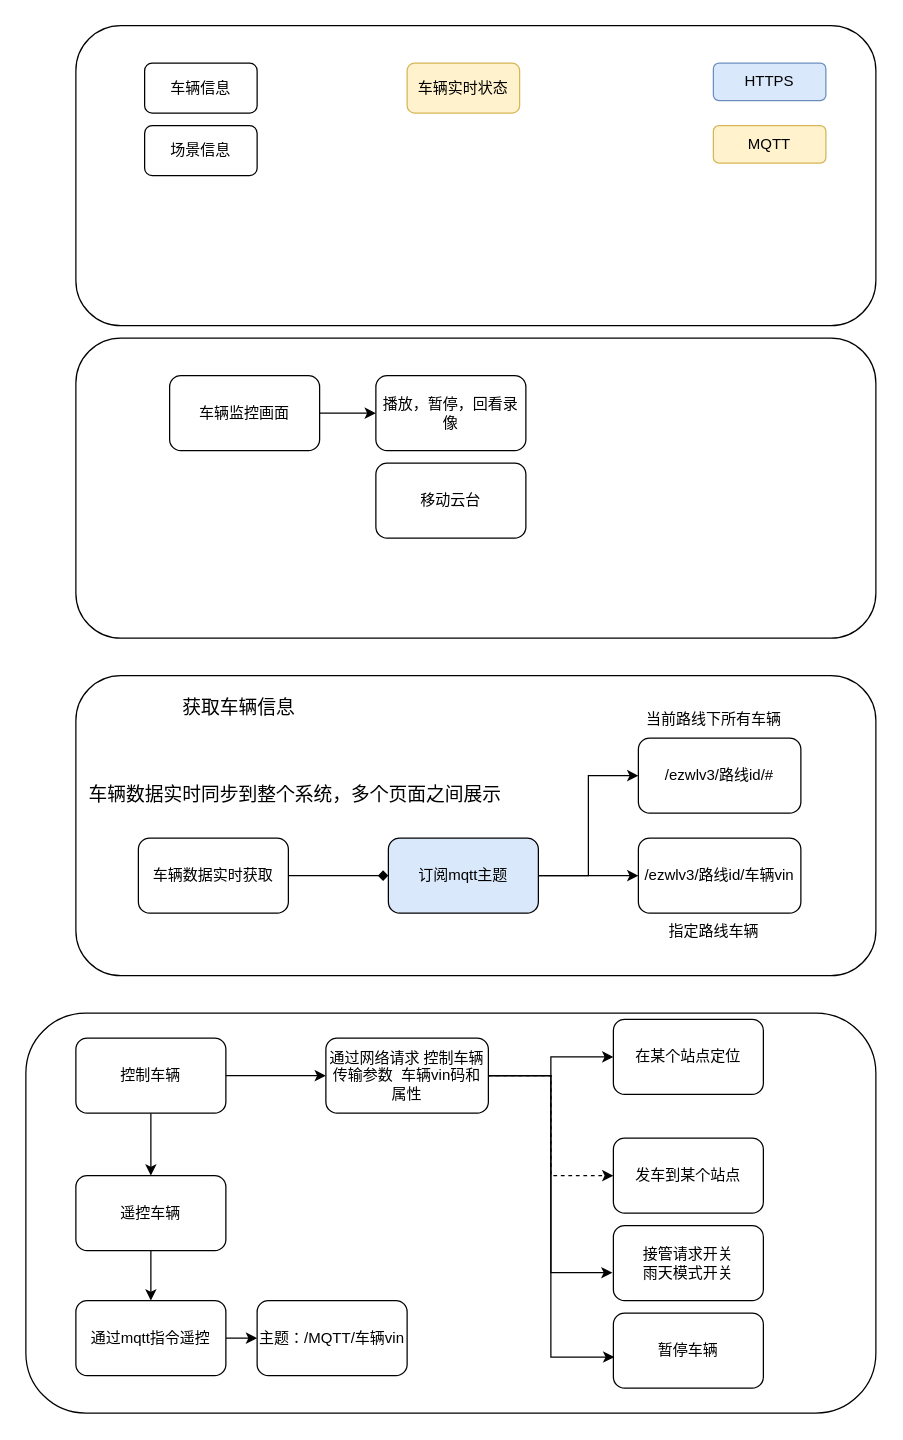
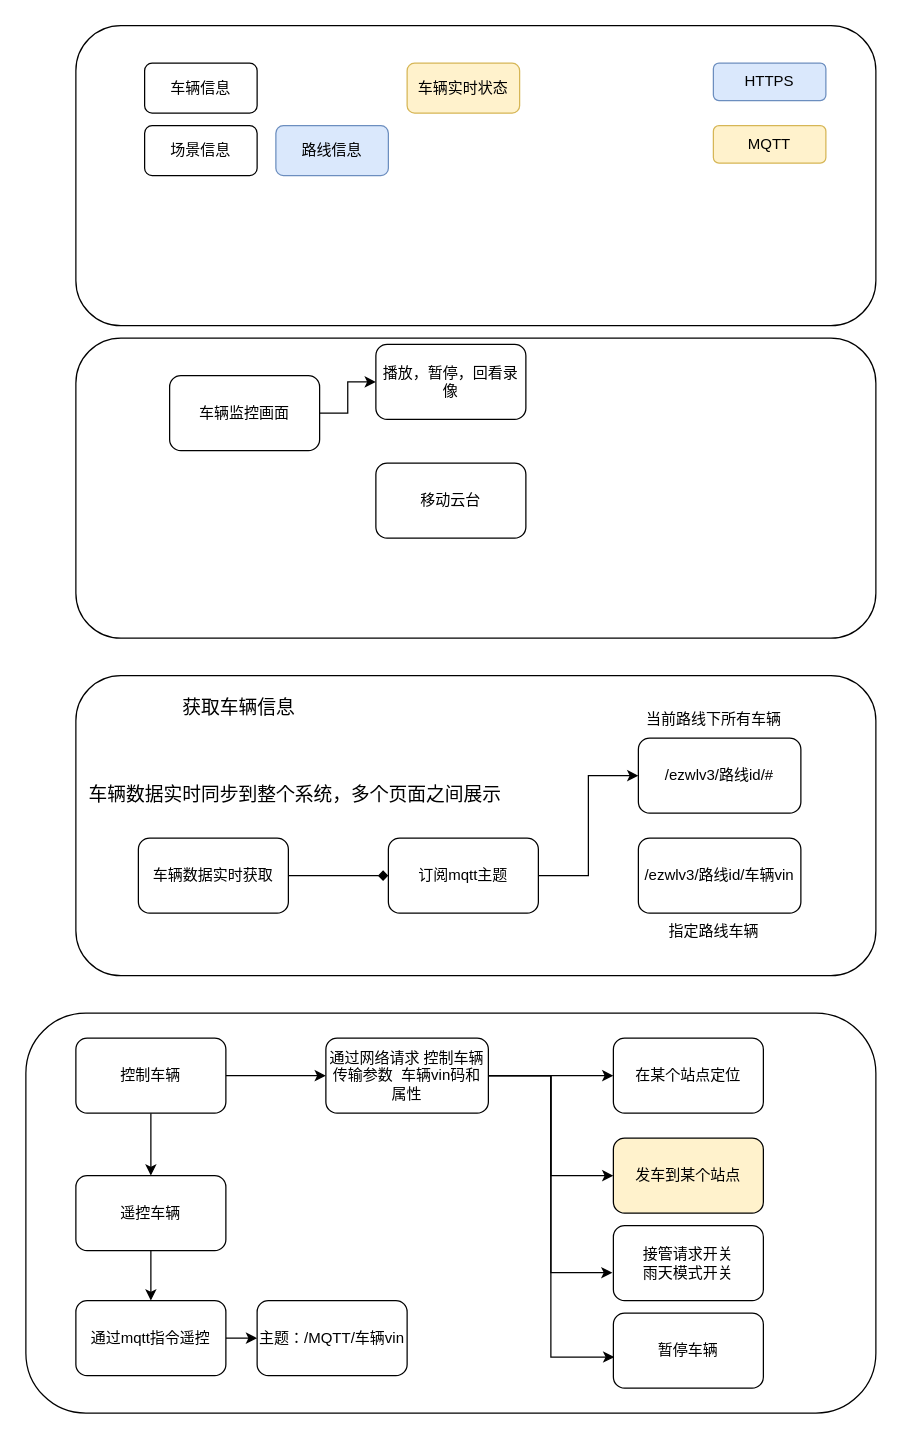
none -> (332, 151)
(451, 413) -> (451, 382)
(463, 876) -> (463, 876)
(609, 876) -> none
(688, 1057) -> (688, 1076)
(579, 1176) -> (579, 1176)
(688, 1176) -> (688, 1176)
